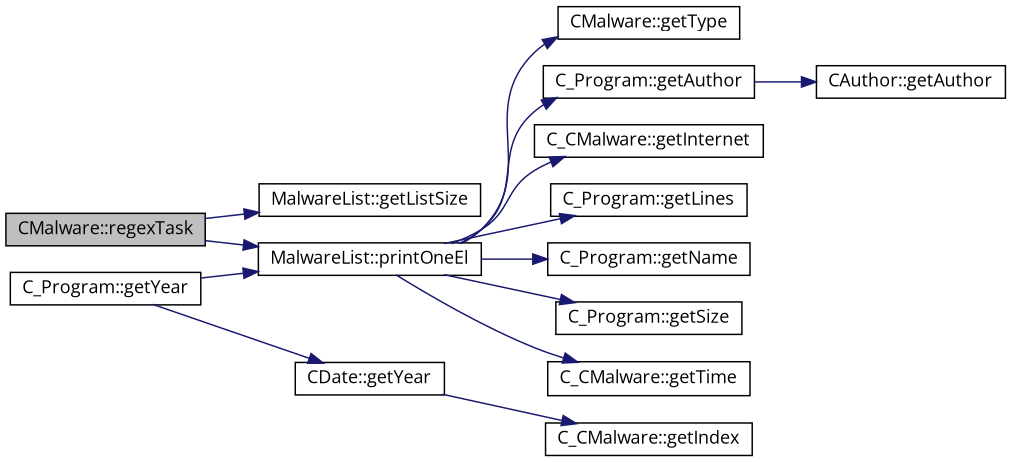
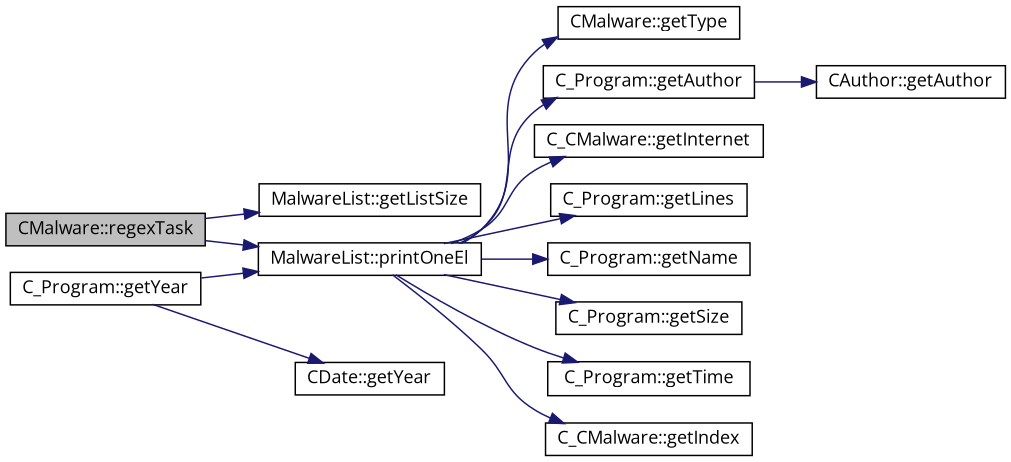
(649, 379) -> (649, 379)
(502, 407) -> (475, 343)
